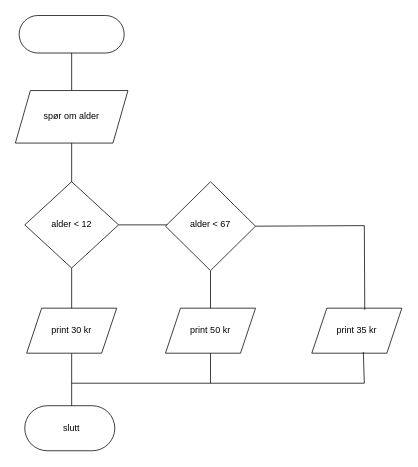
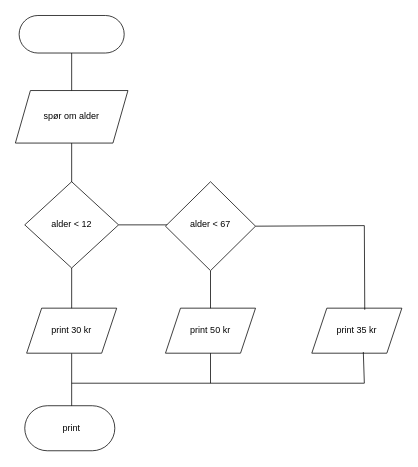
(72, 428) -> (72, 428)
